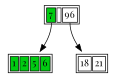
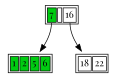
(70, 15) -> (70, 15)
(99, 63) -> (99, 63)
